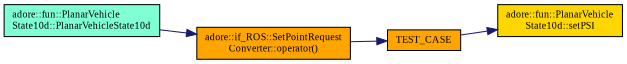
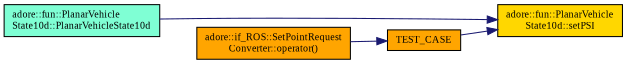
(173, 31) -> (323, 18)
